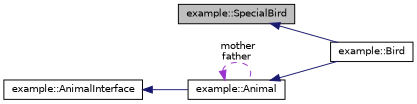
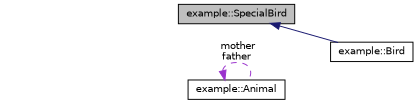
(309, 69) -> none
(73, 90) -> none
